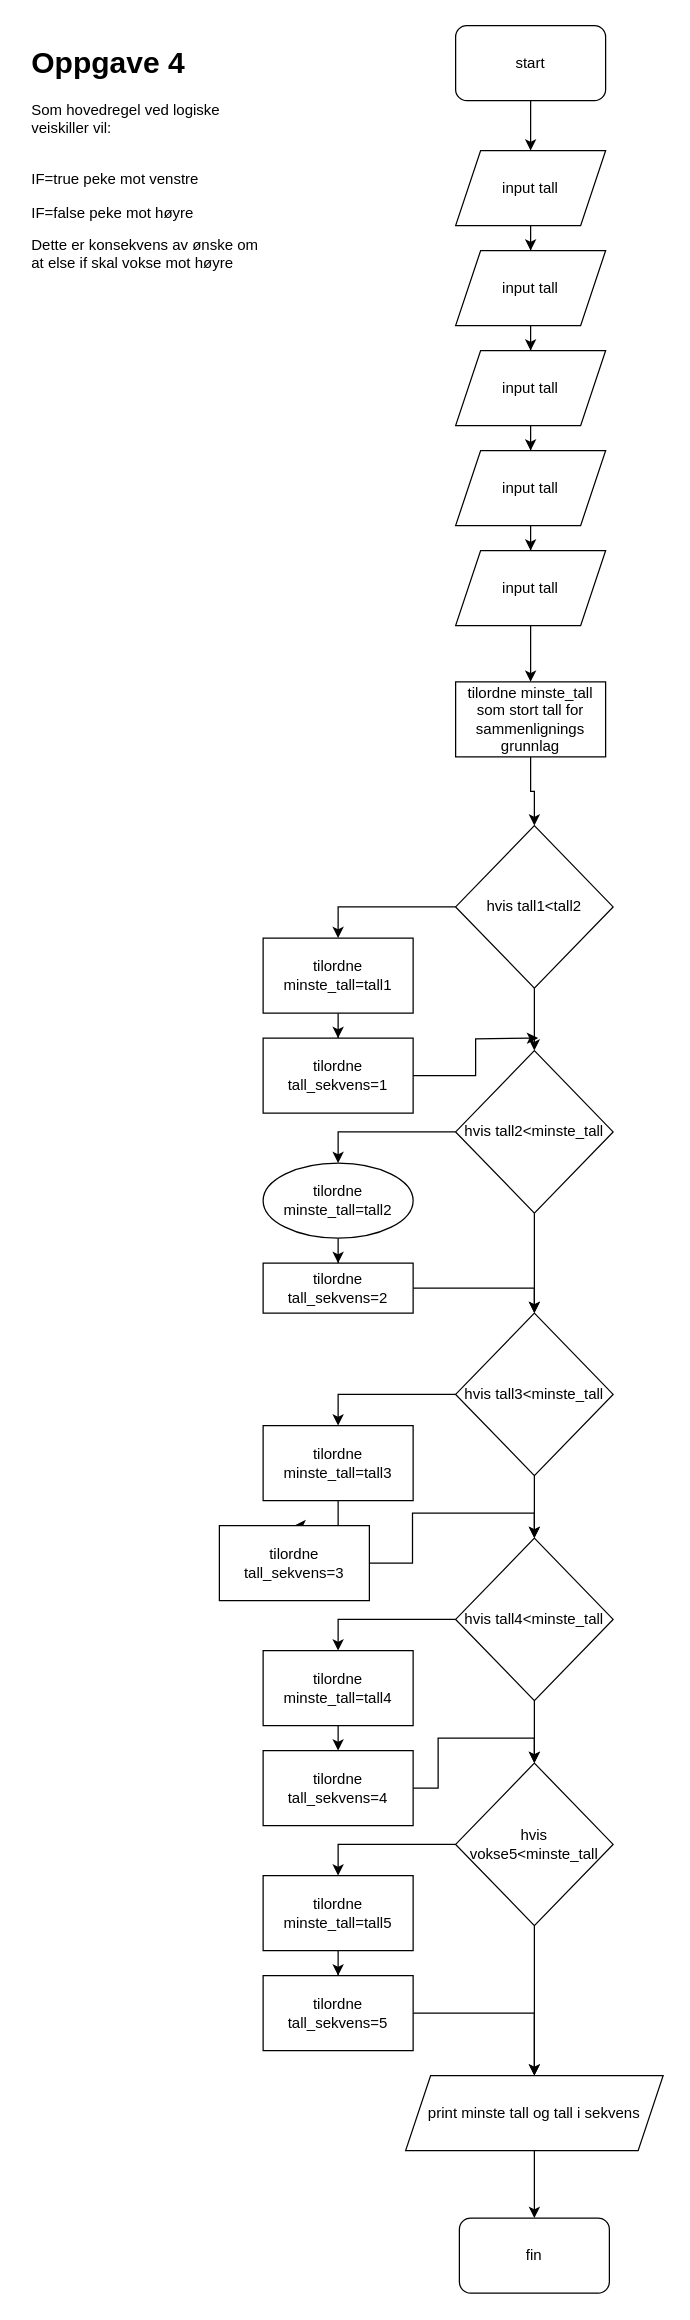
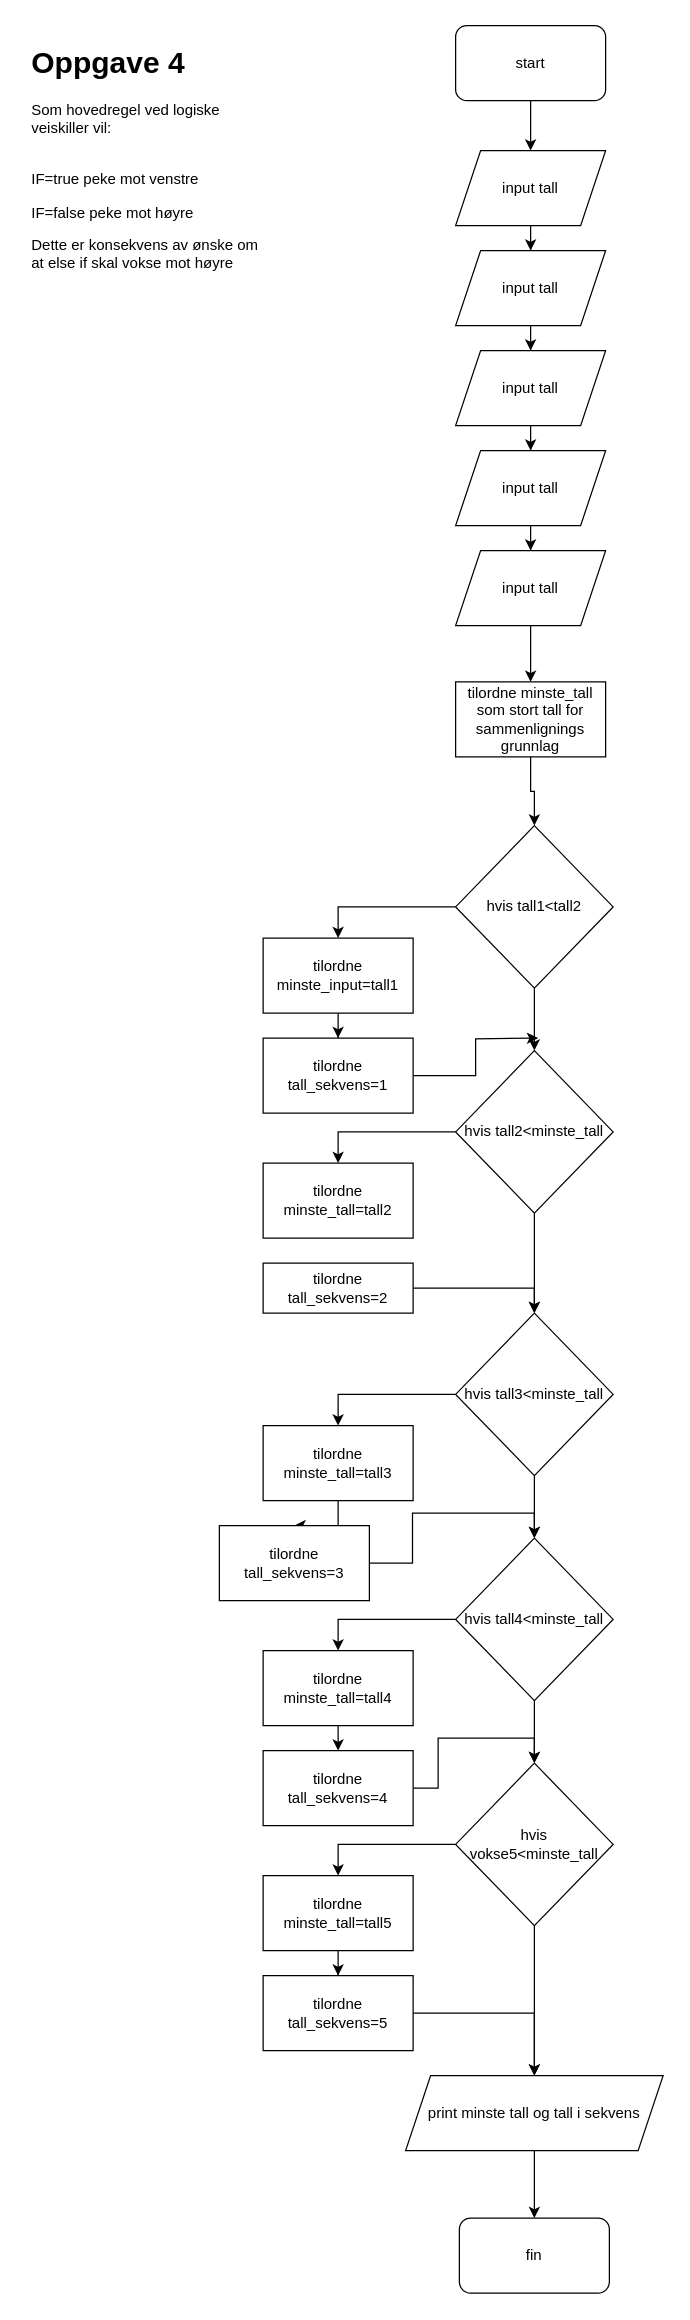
(338, 976) -> (338, 976)
(338, 1201) -> (338, 1201)
(338, 1255) -> none
